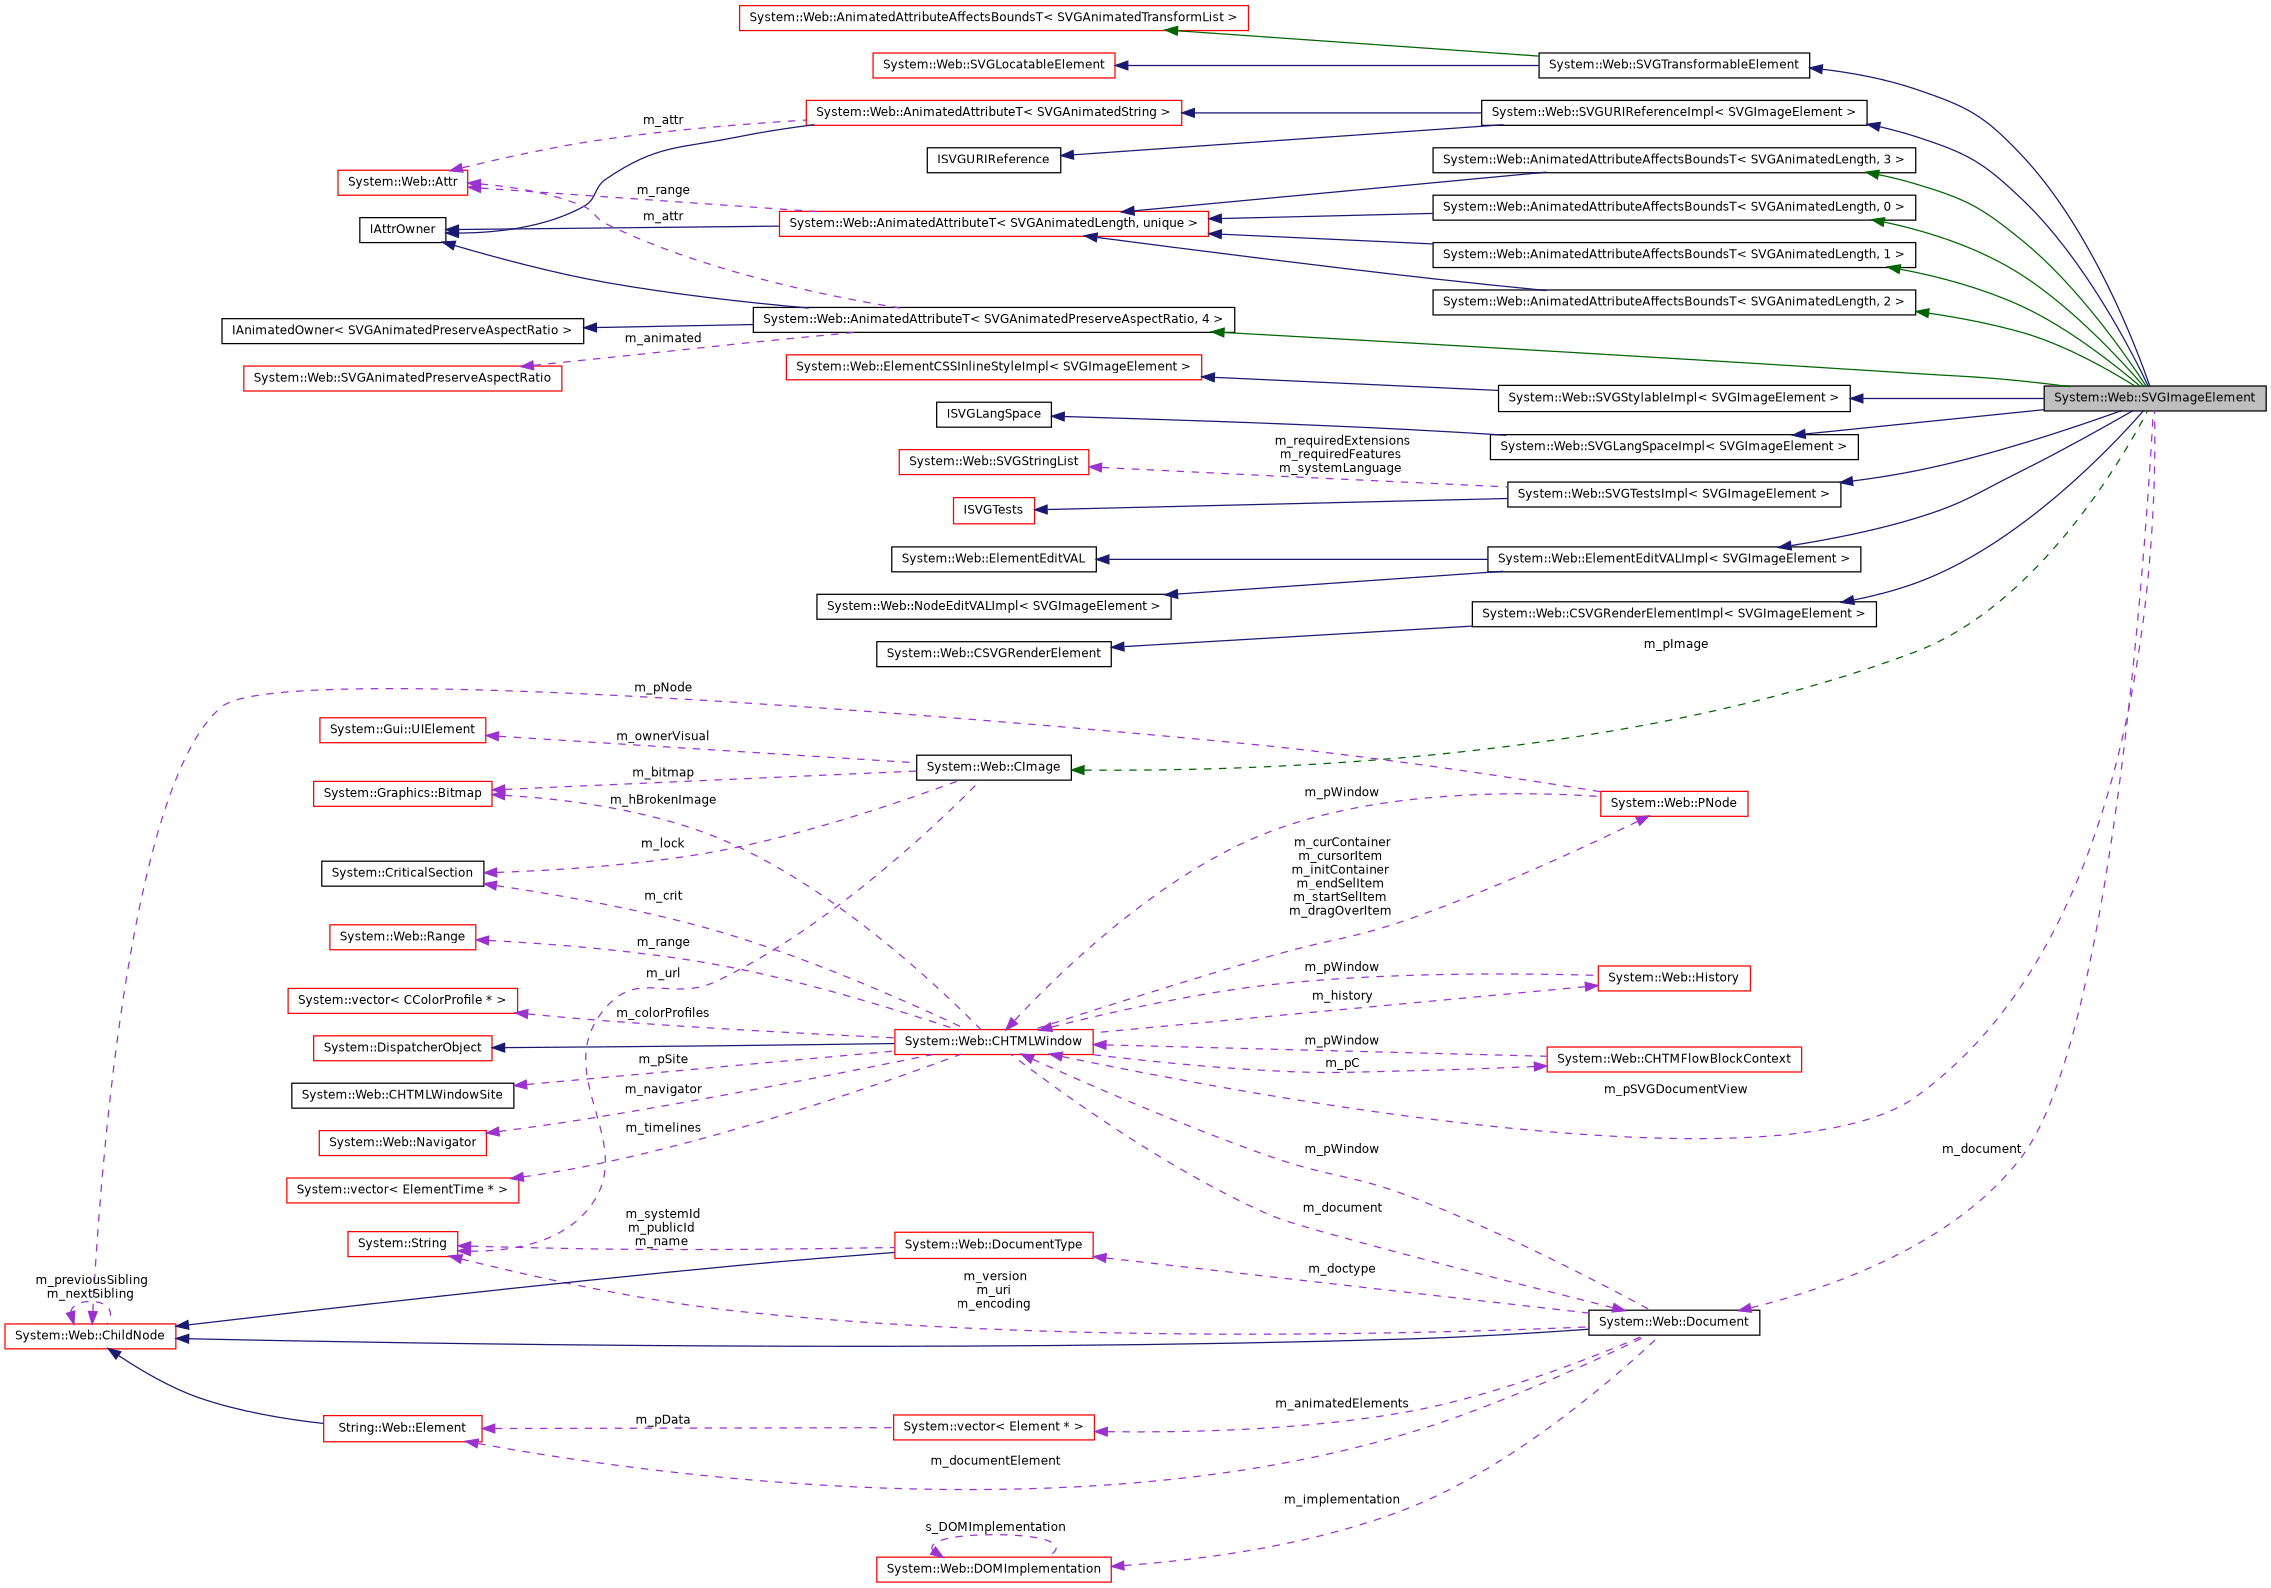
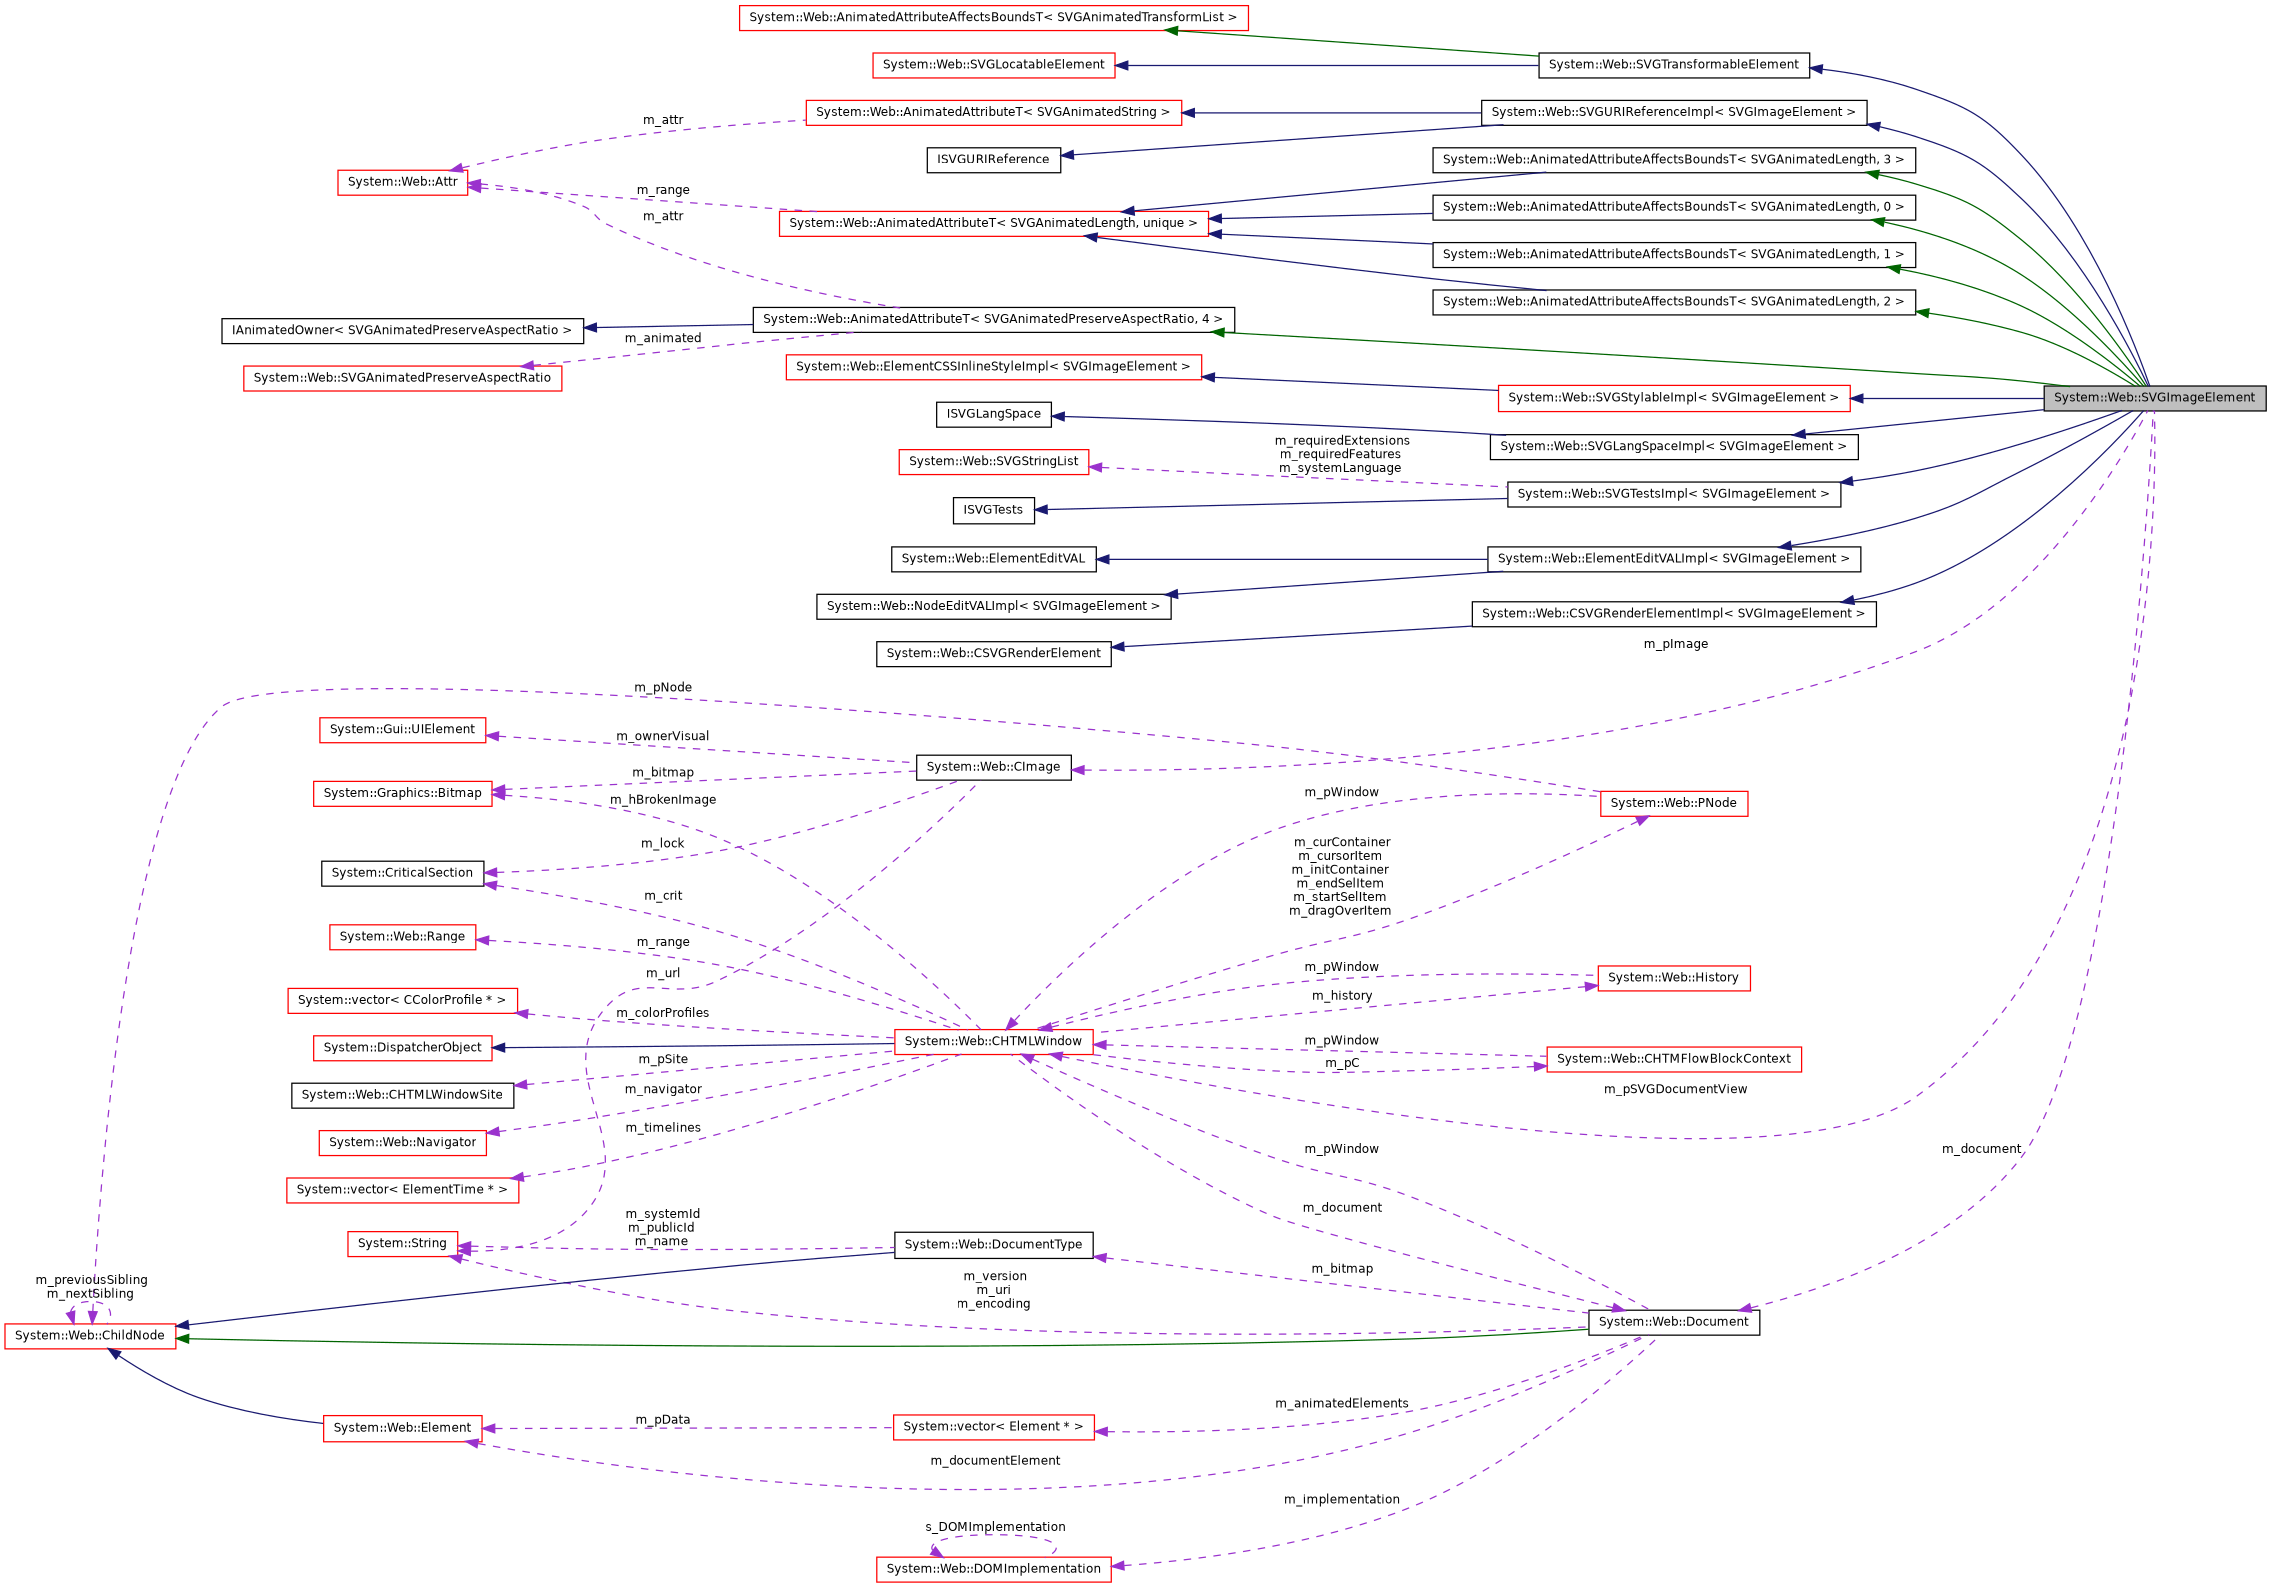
(403, 230) -> none
(1674, 398) -> (1674, 398)
(994, 511) -> (994, 511)
(1674, 719) -> (1674, 719)
(994, 1245) -> (994, 1245)
(1341, 1270) -> (1341, 1270)
(889, 1346) -> (889, 1346)
(403, 1429) -> (403, 1429)
